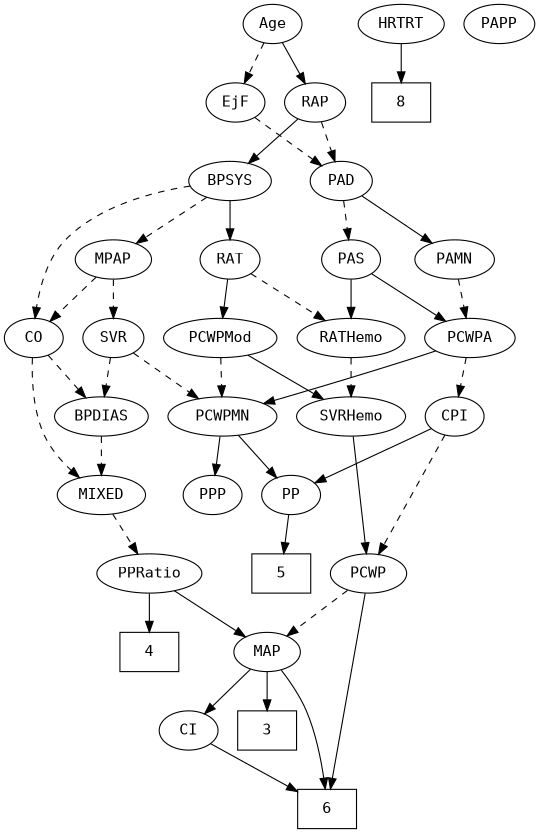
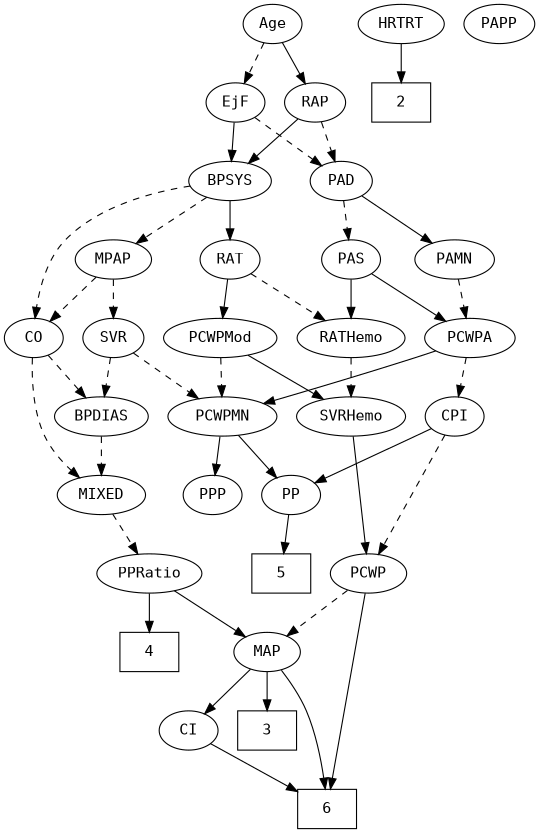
(401, 102) -> (401, 102)
none -> (233, 136)
